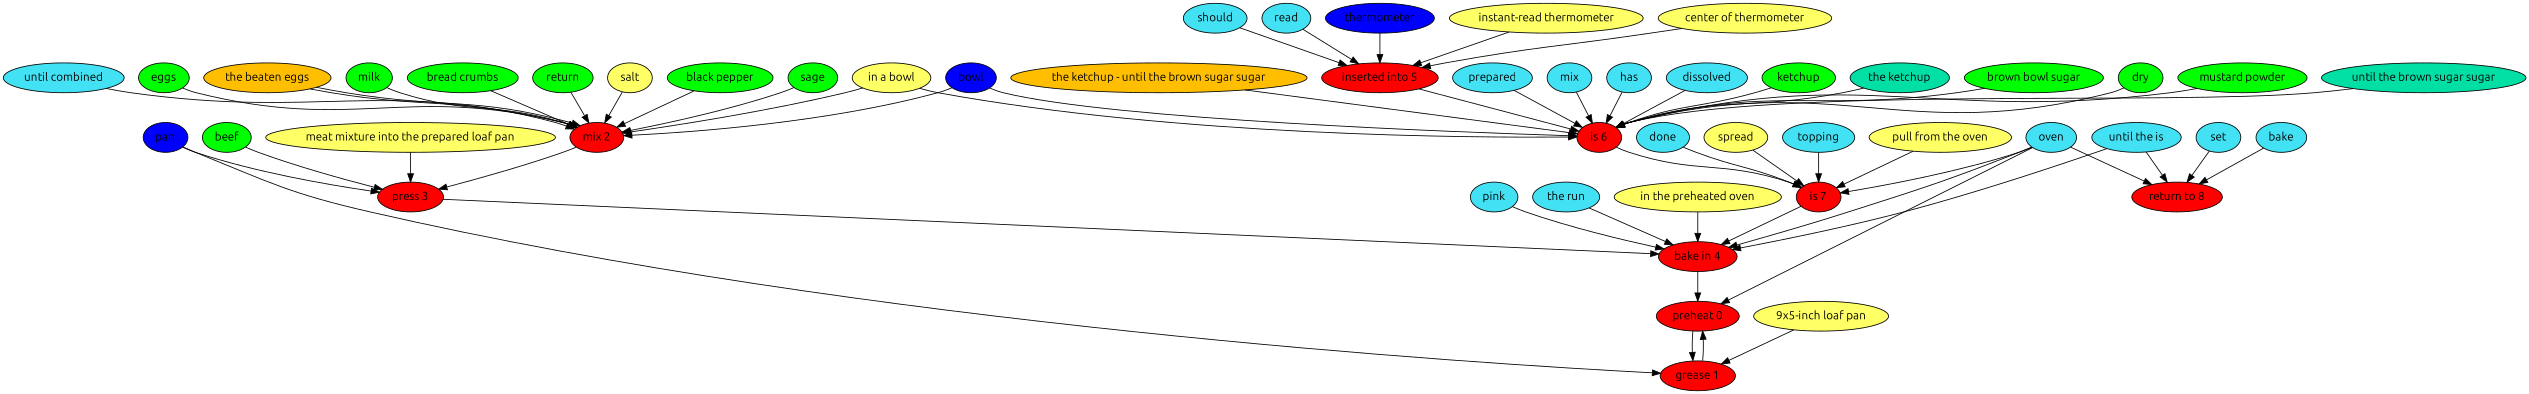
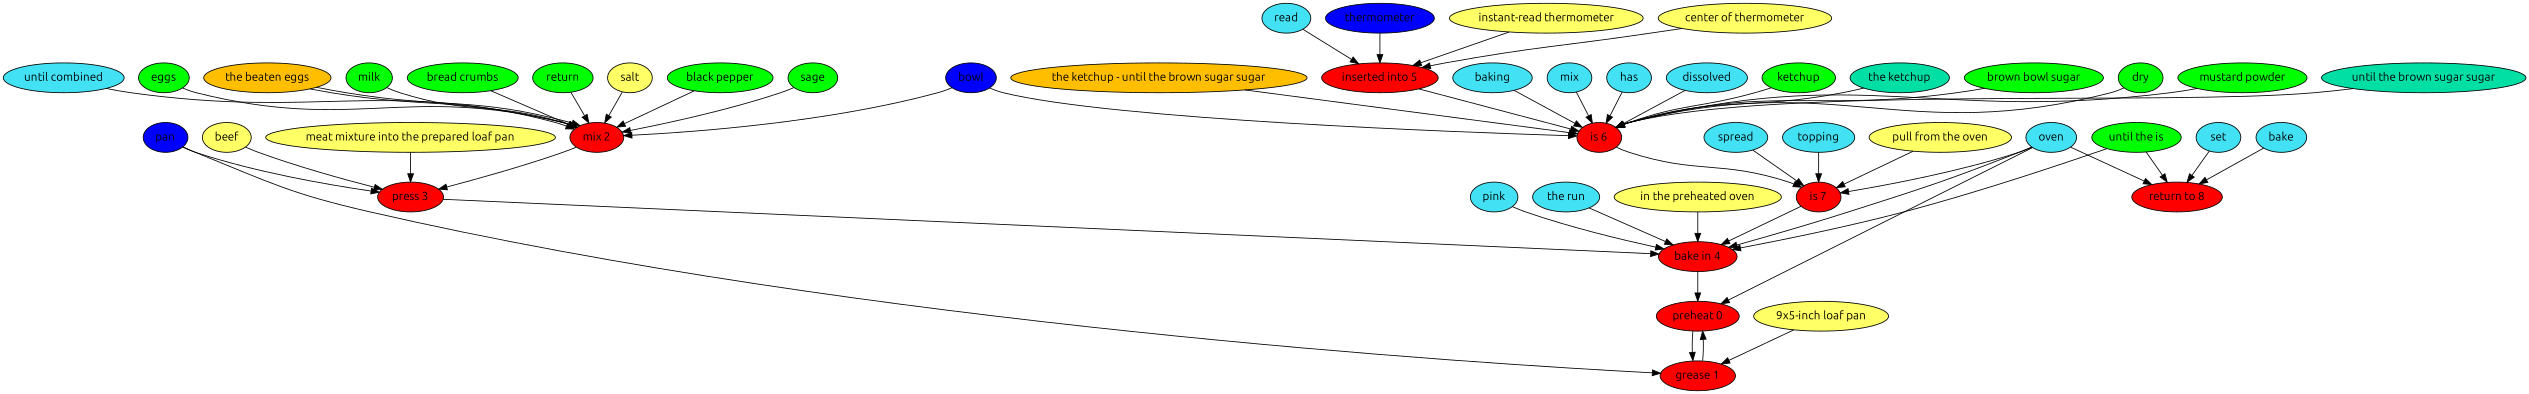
(1215, 18) -> none
(892, 78) -> none
(1492, 78) -> (1492, 78)
(227, 137) -> (227, 137)
(1663, 137) -> none
(1736, 137) -> (1736, 137)
(2136, 137) -> (2136, 137)
